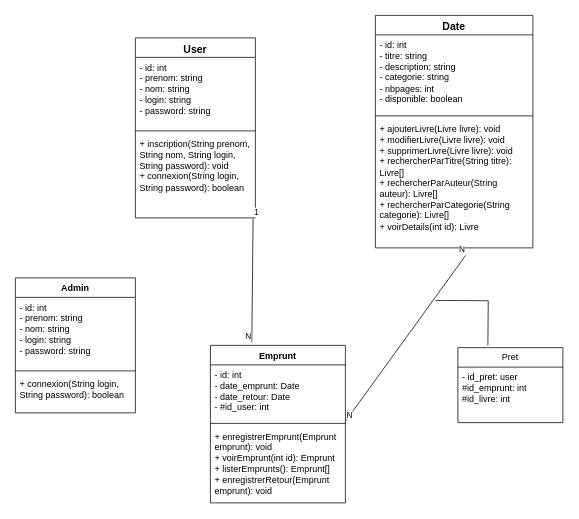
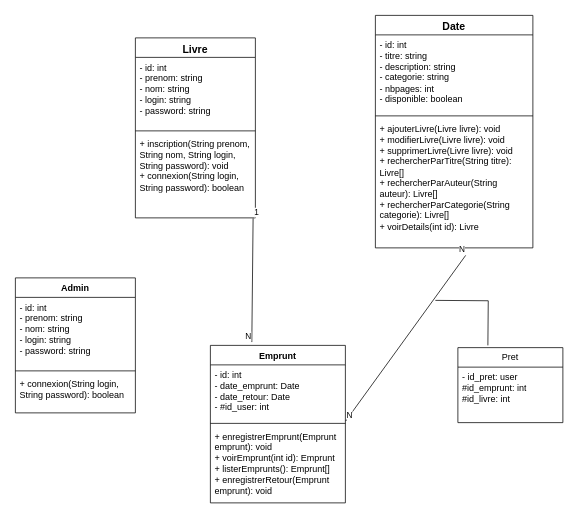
(195, 49) -> (195, 49)
